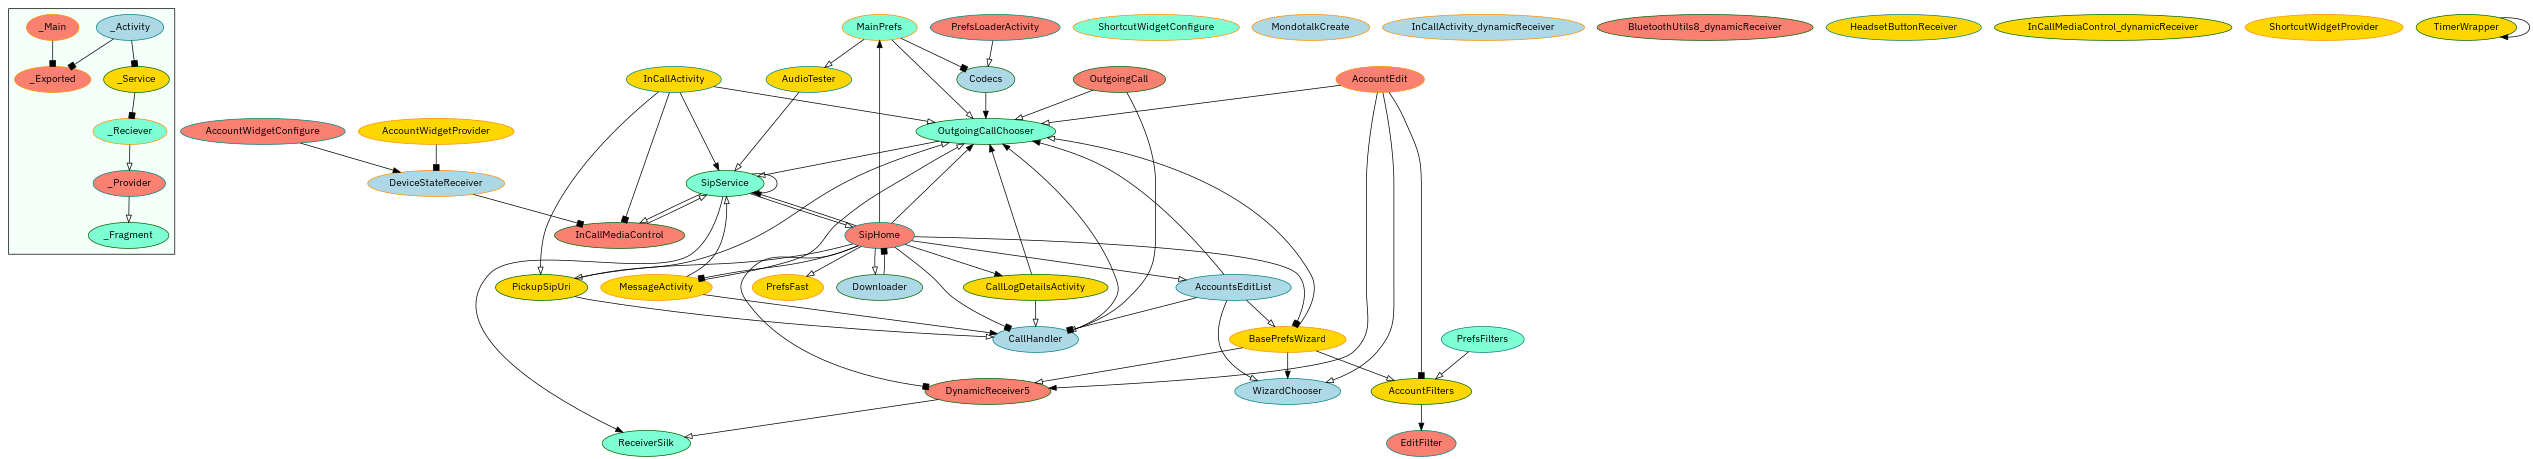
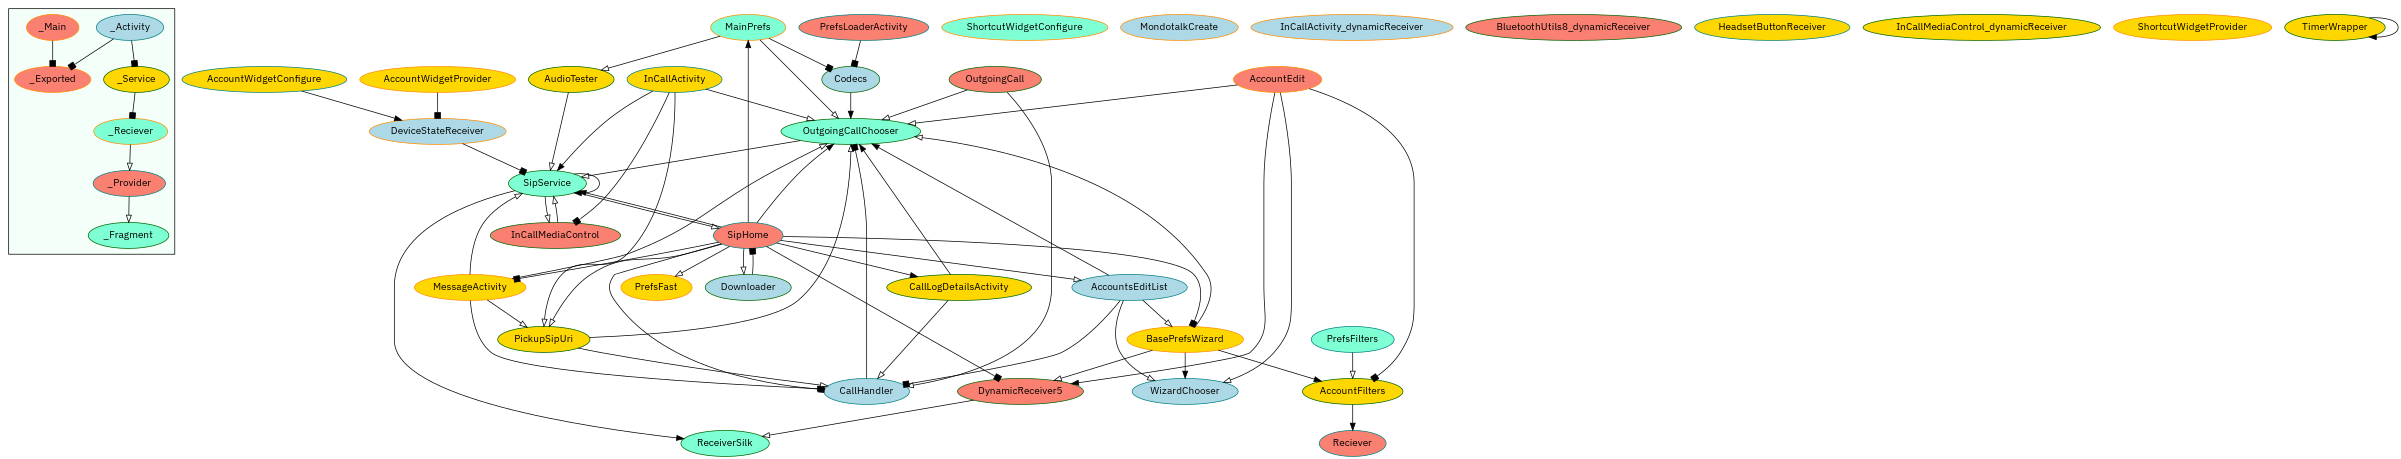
(991, 50) -> (858, 50)
(809, 79) -> (571, 79)
(263, 131) -> (264, 79)
(525, 209) -> (491, 157)
(1095, 238) -> (867, 270)
none -> (504, 311)
(1352, 364) -> (1269, 365)
(1421, 443) -> (1353, 443)
